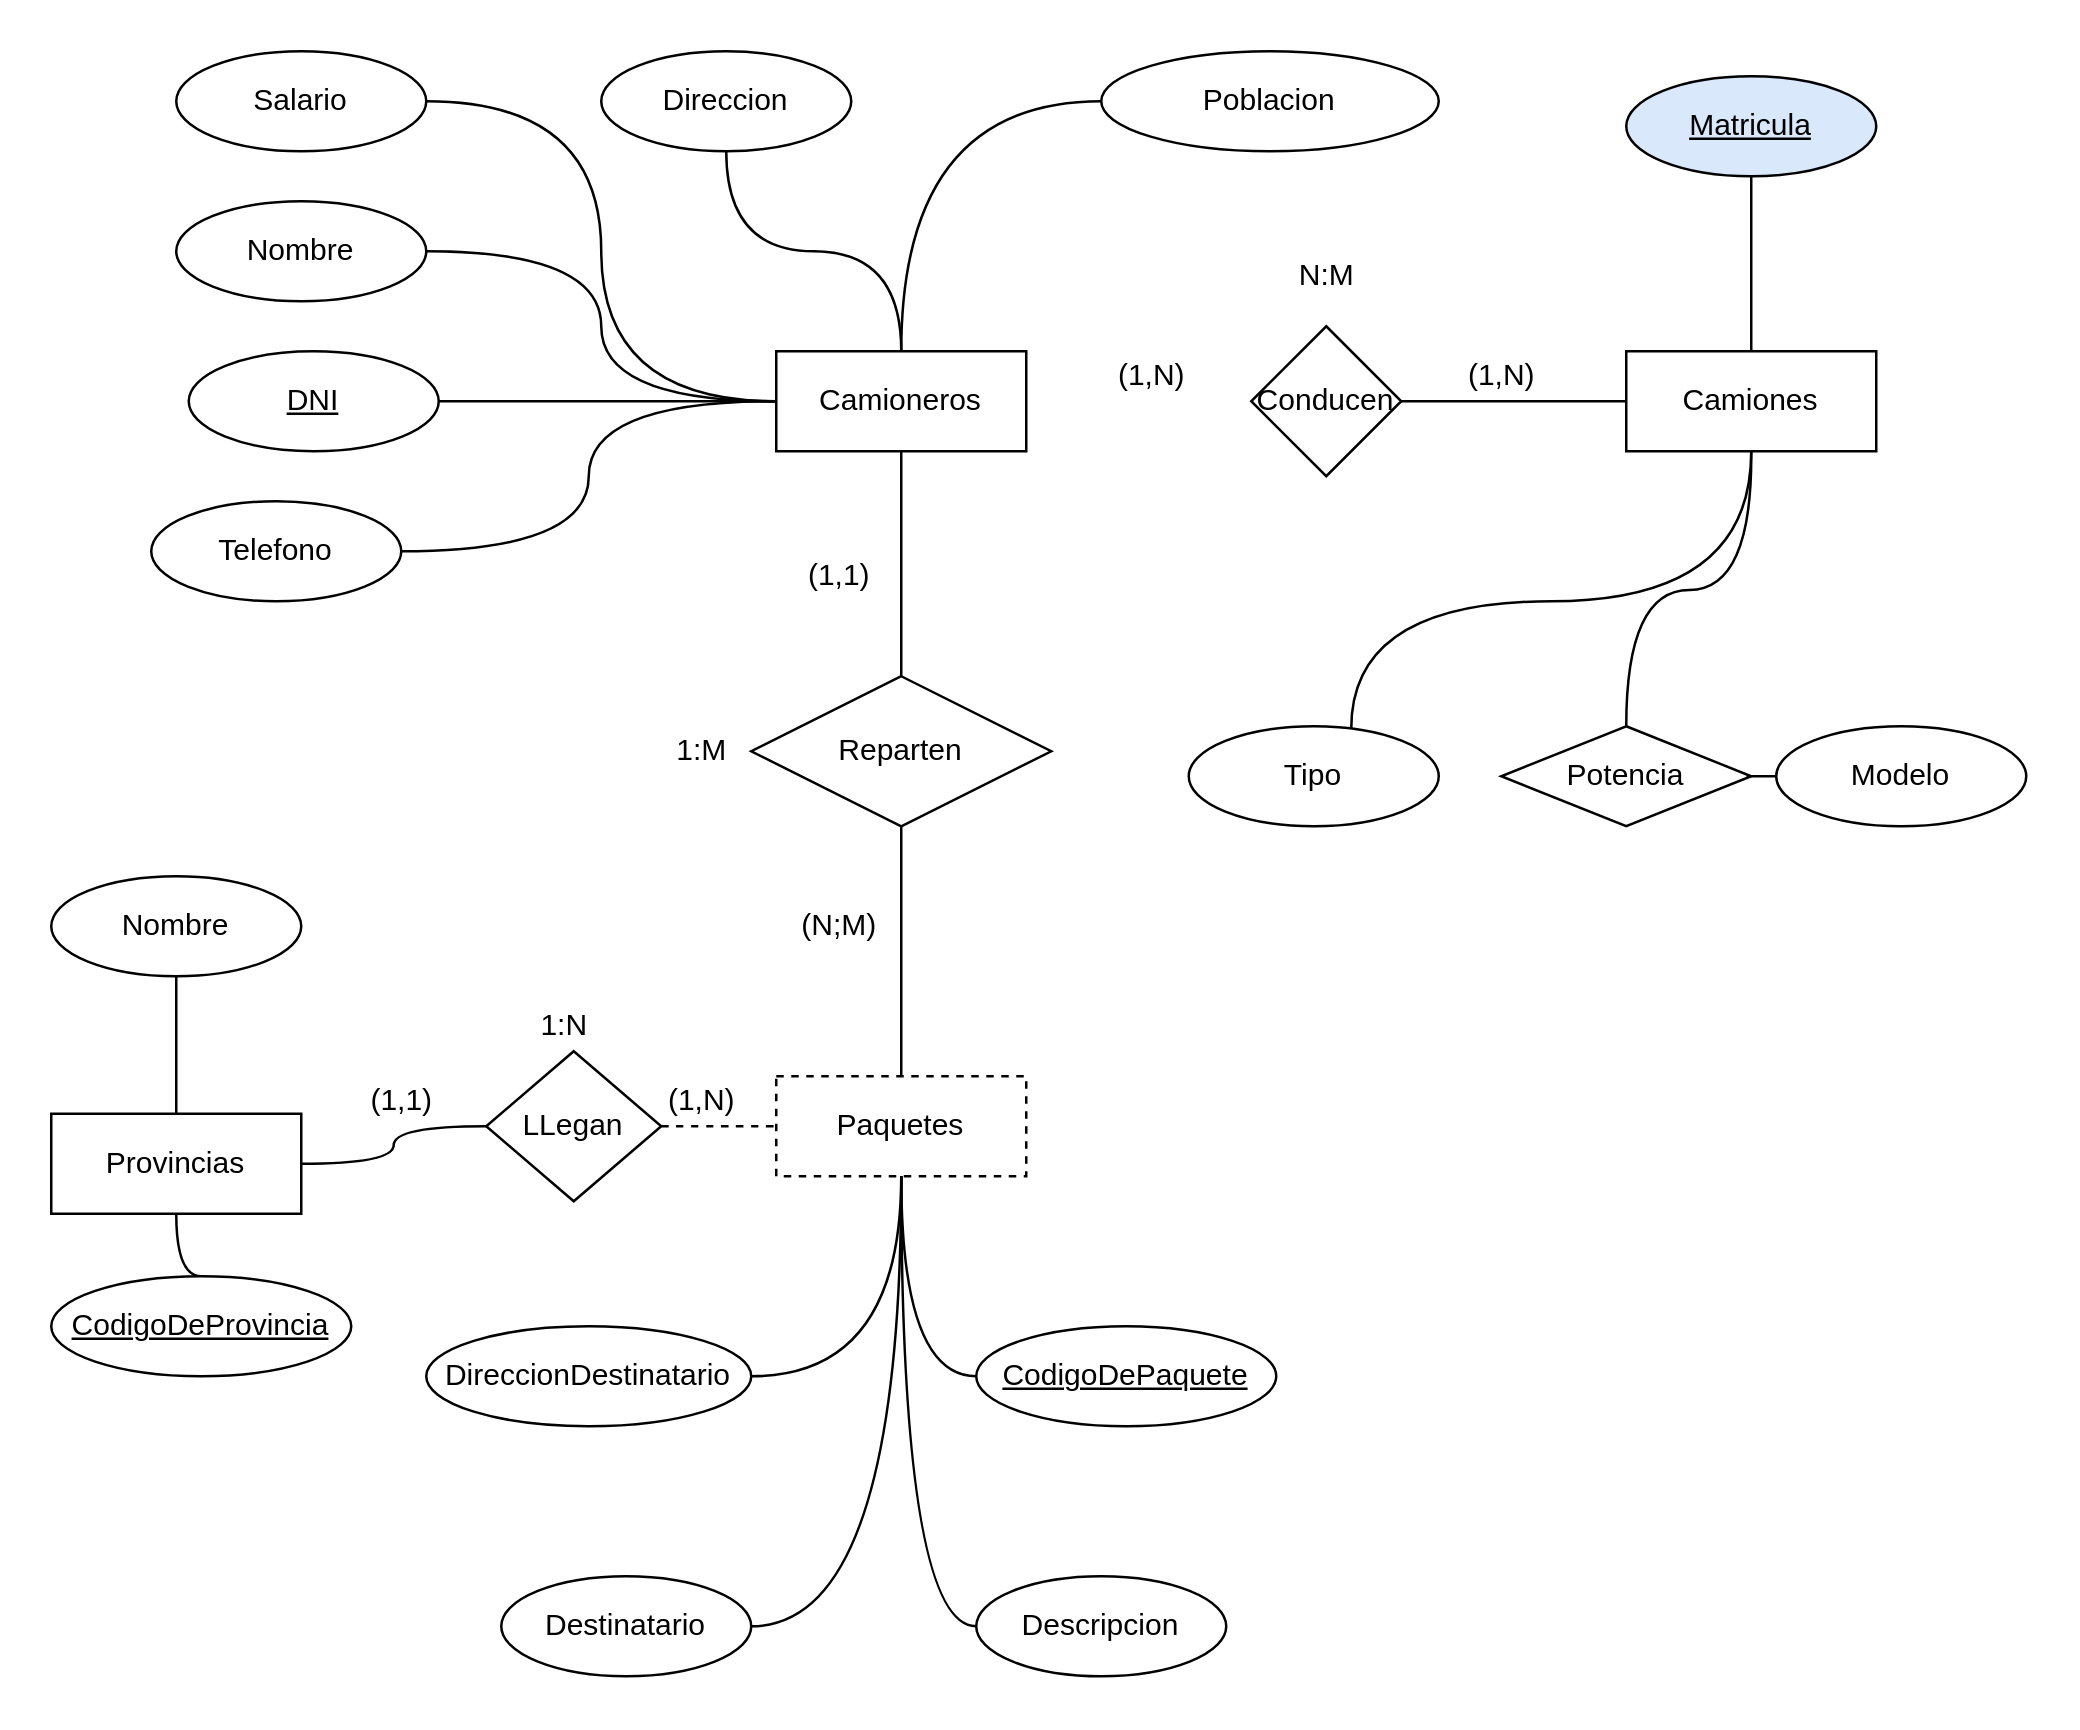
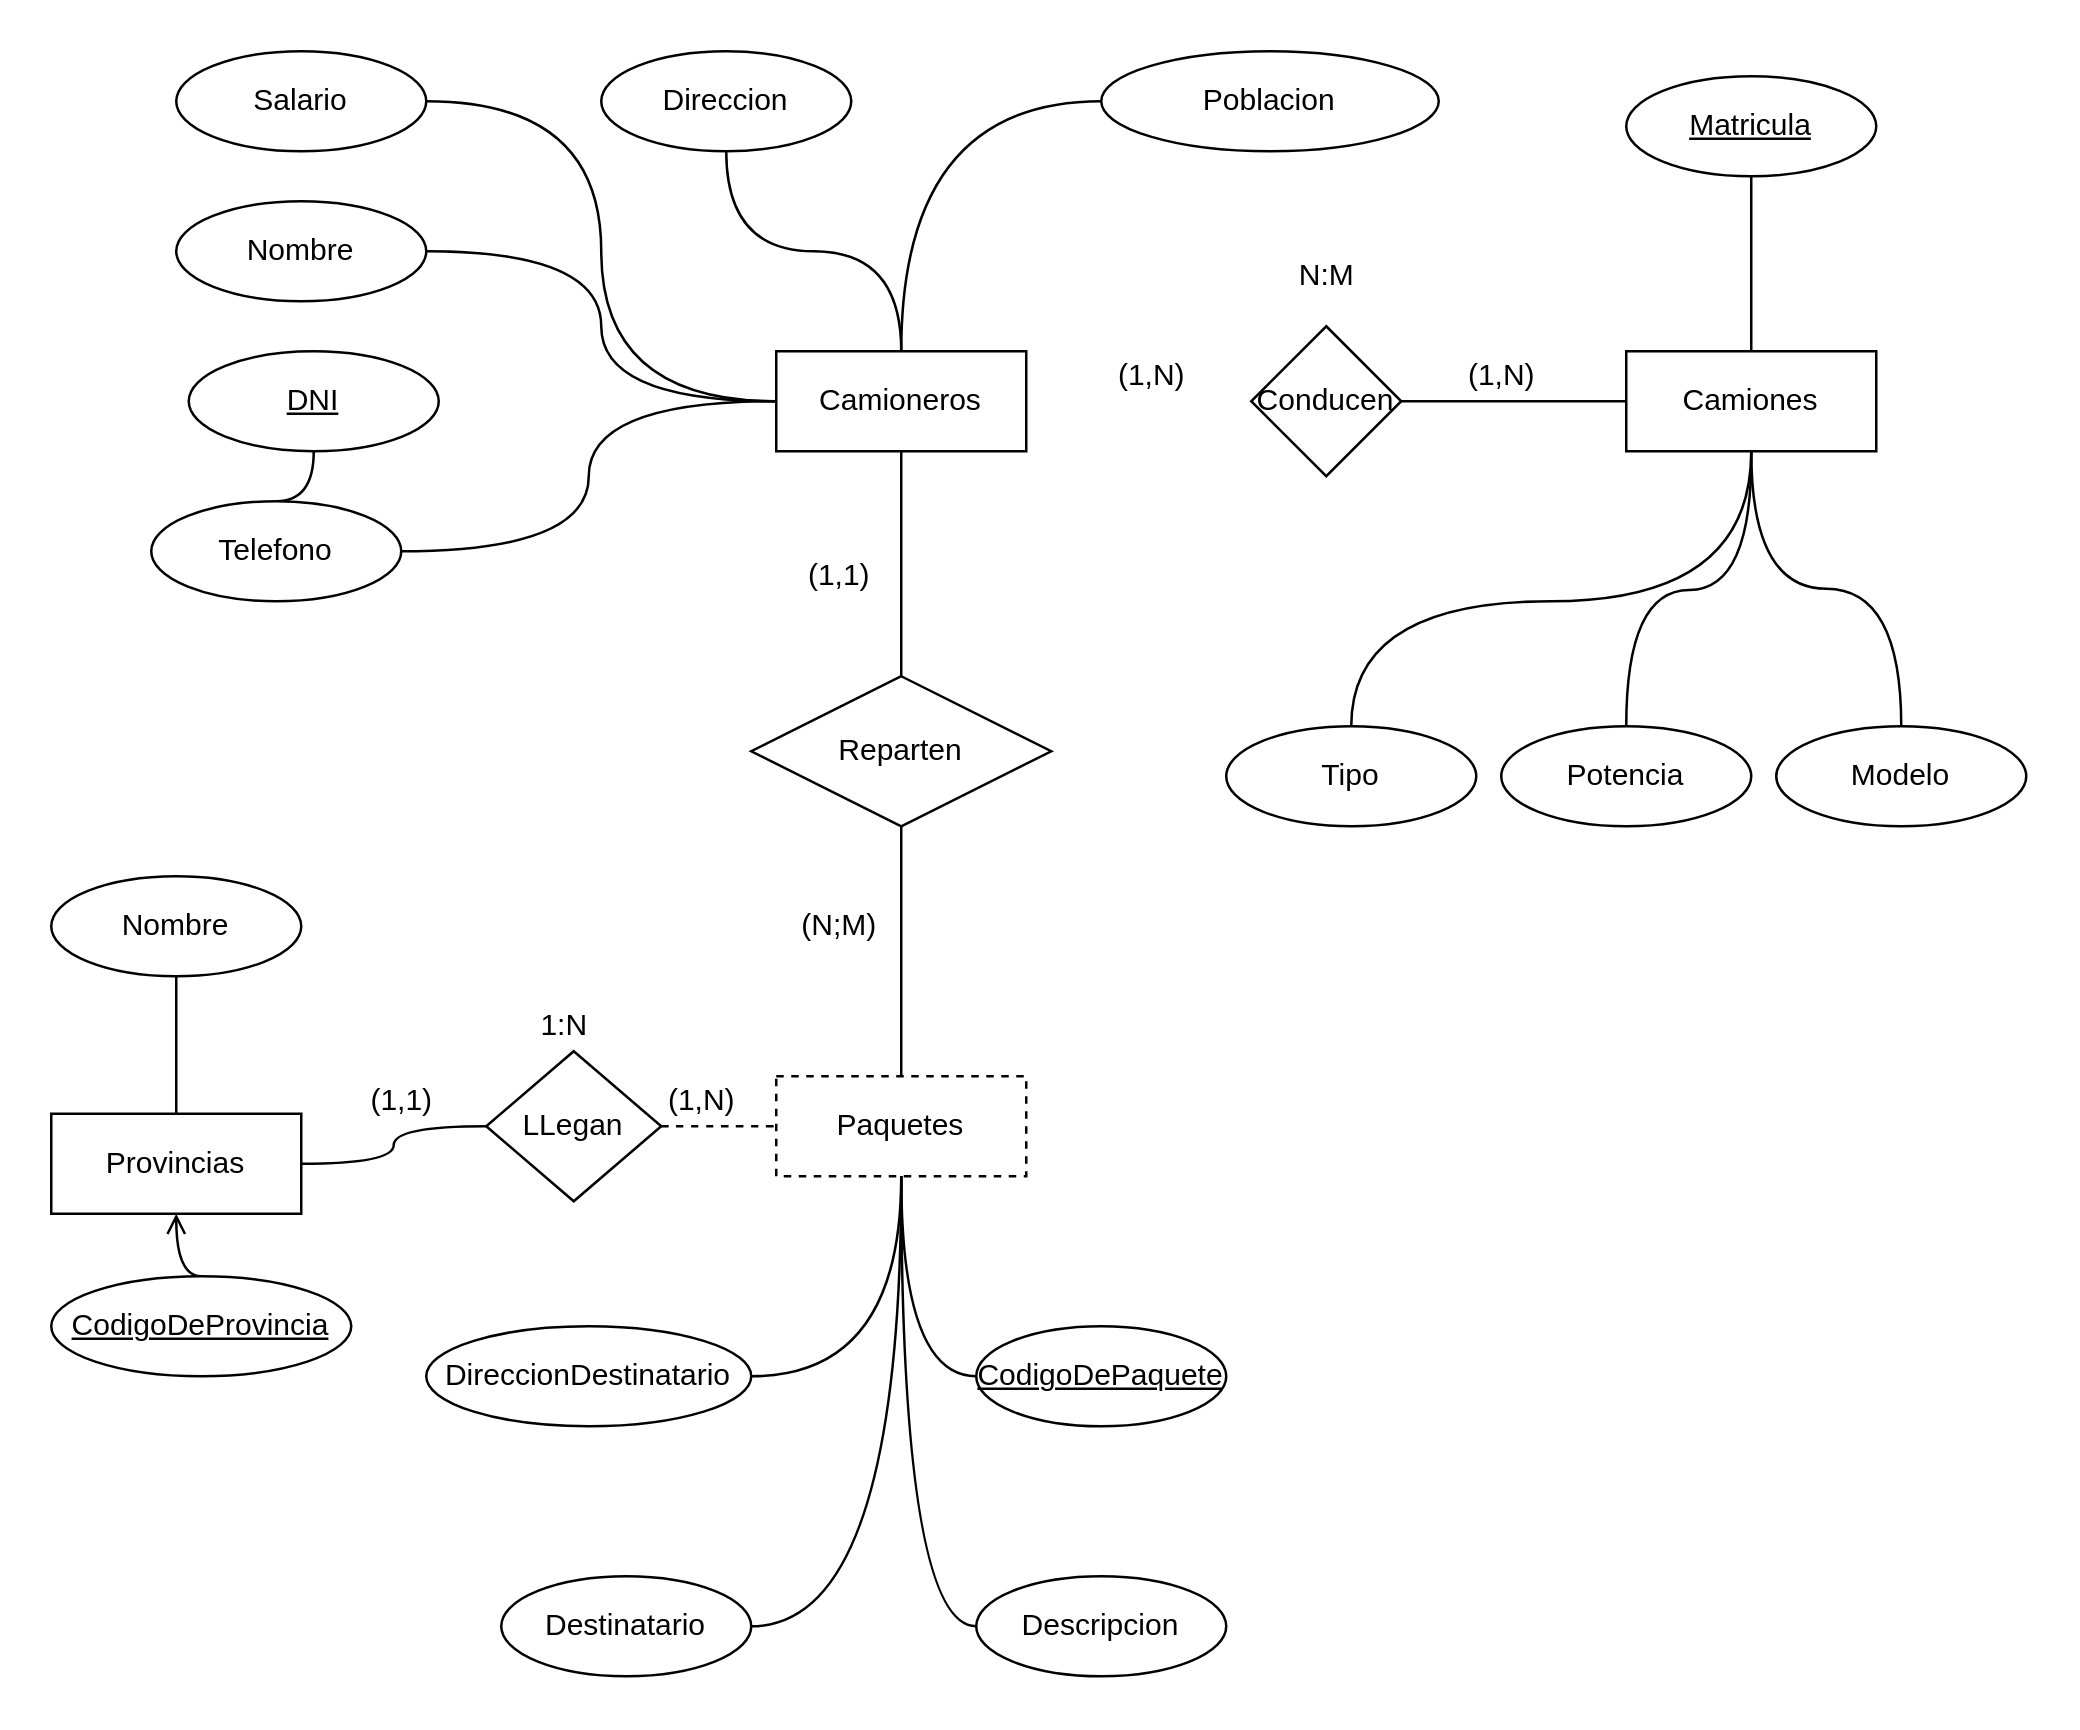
(1751, 126) -> (1751, 126)
(572, 401) -> (308, 483)
(701, 751) -> none
(1314, 776) -> (1351, 776)
(1626, 776) -> (1626, 776)
(1764, 776) -> (1845, 592)
(176, 1221) -> (176, 1223)
(1126, 1376) -> (1101, 1376)
